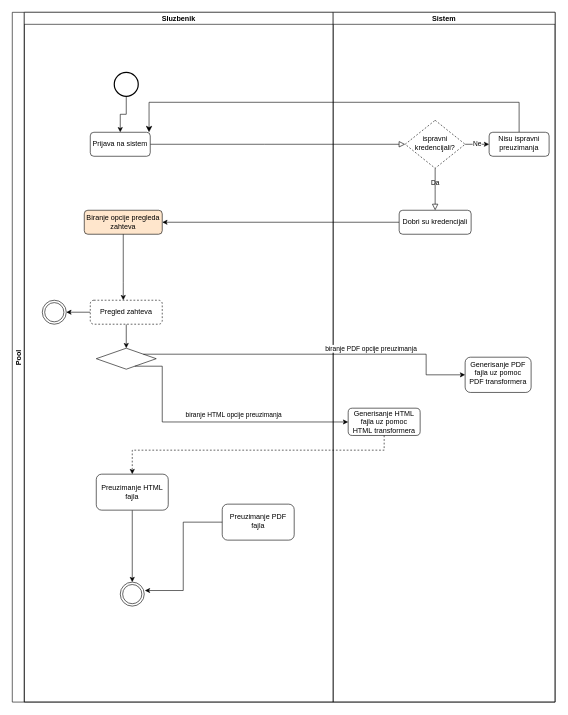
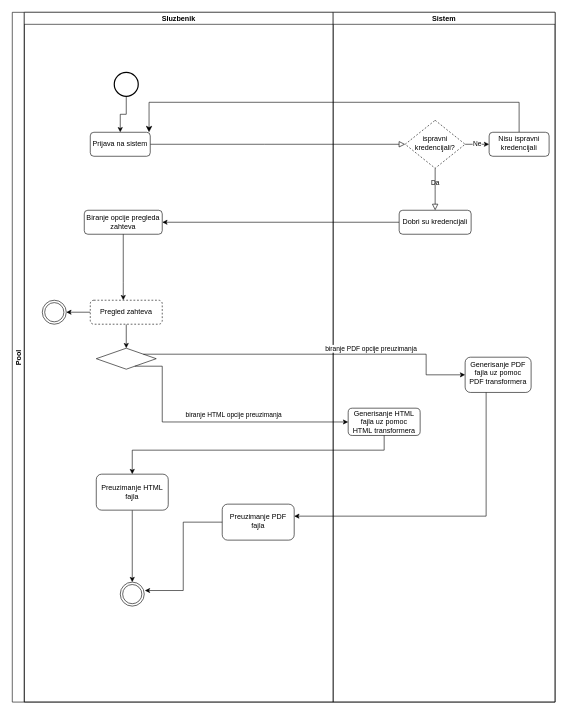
(519, 143) -> (519, 143)
(123, 222) -> (123, 222)
(256, 450) -> (256, 450)
none -> (299, 516)
